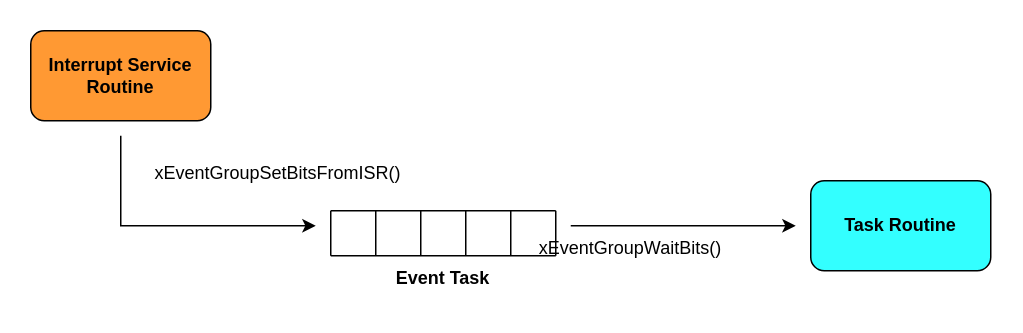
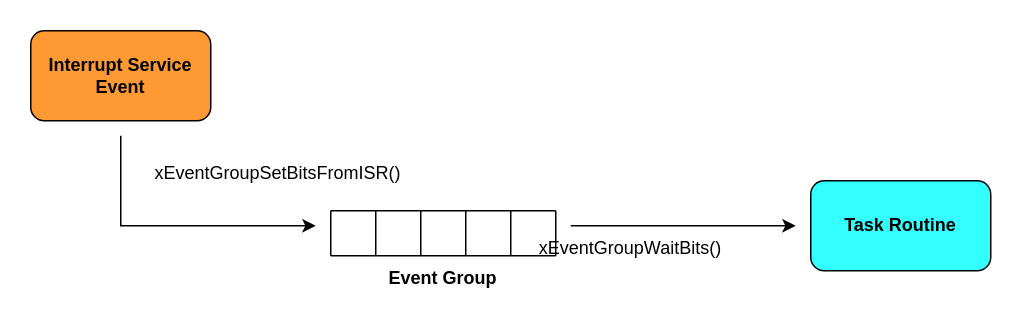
(121, 76) -> (121, 76)
(443, 278) -> (443, 278)
